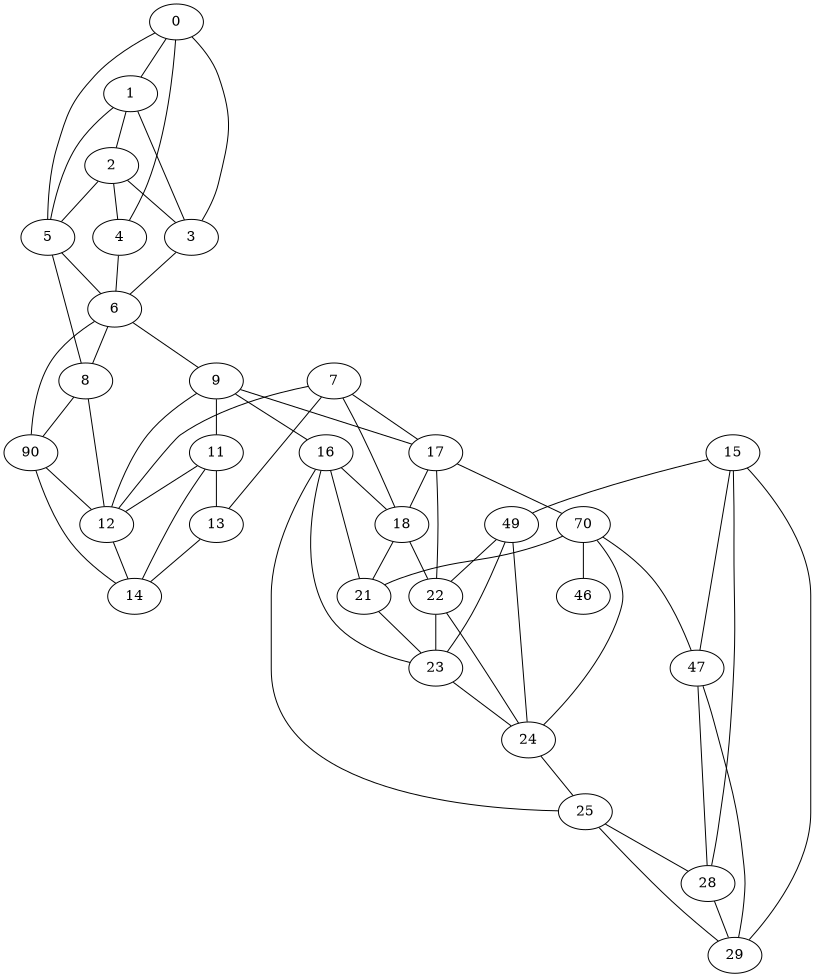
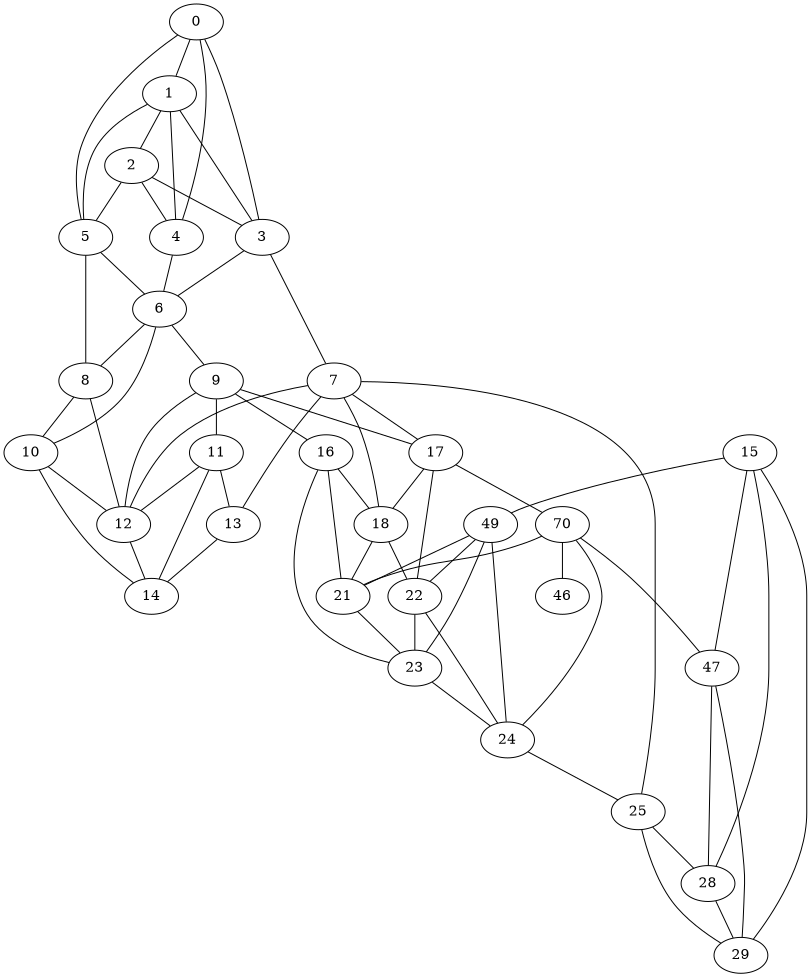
none -> (173, 166)
none -> (298, 309)
(31, 453) -> (31, 453)
none -> (427, 555)
(297, 733) -> (646, 481)
